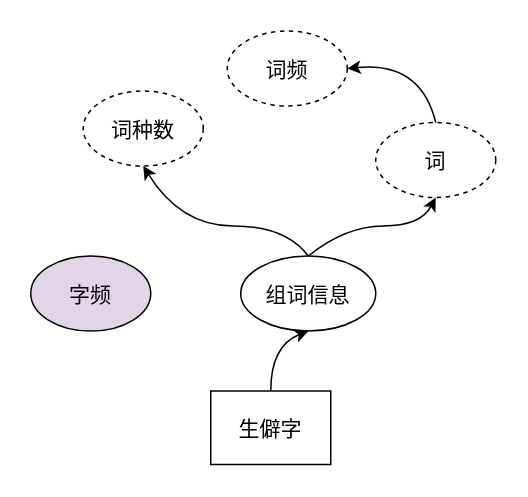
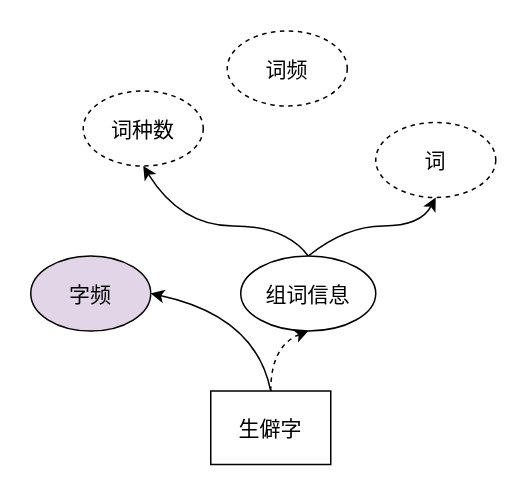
(409, 78) -> none
none -> (228, 324)
(275, 360) -> (275, 360)
